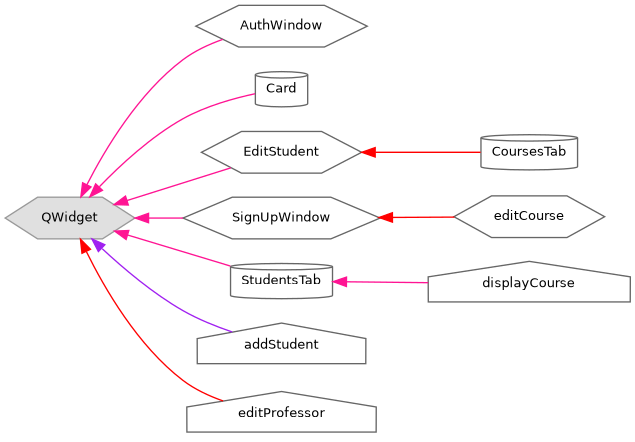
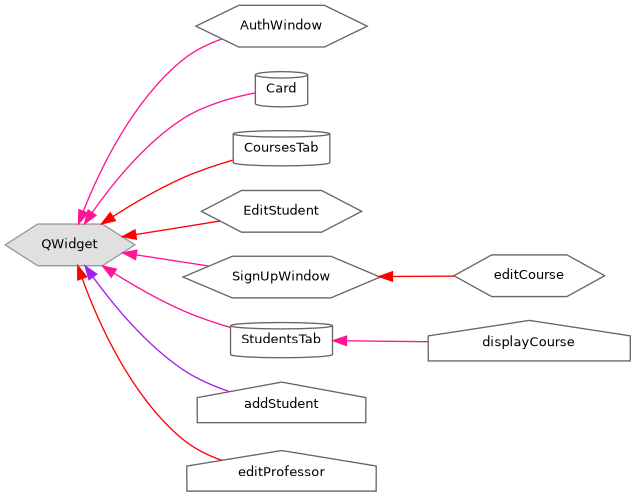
(428, 152) -> (171, 184)
(179, 184) -> (178, 228)
